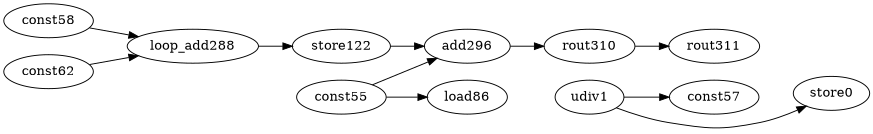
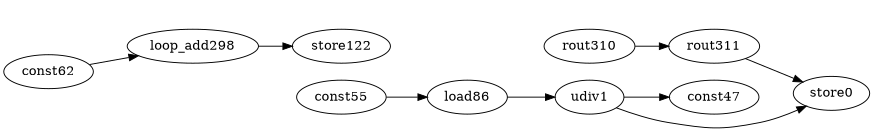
(49, 21) -> none
(193, 46) -> (193, 46)
(467, 46) -> none
none -> (770, 69)
none -> (526, 97)
(714, 97) -> (714, 97)
